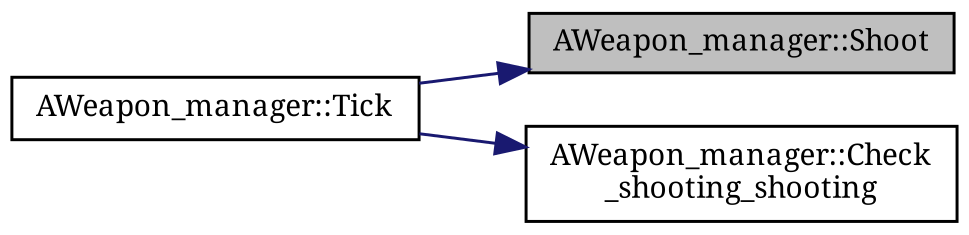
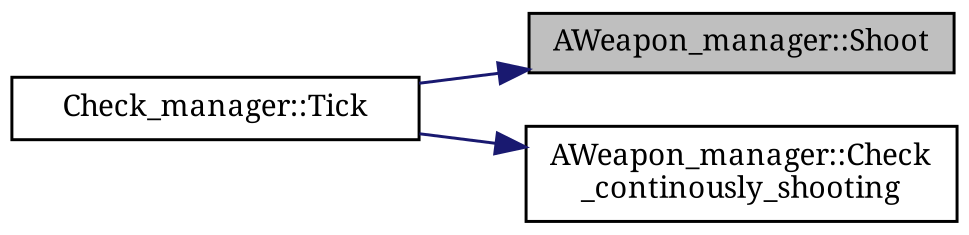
(215, 108) -> (215, 108)
(742, 174) -> (742, 174)
